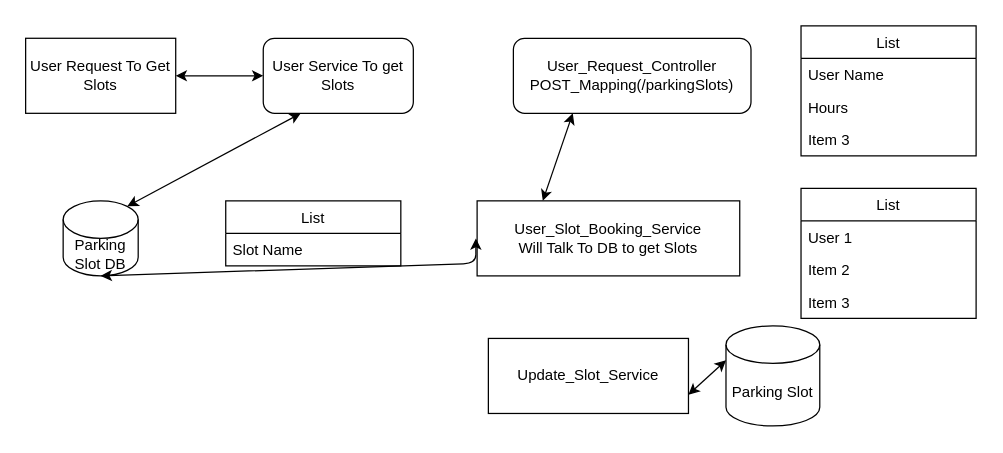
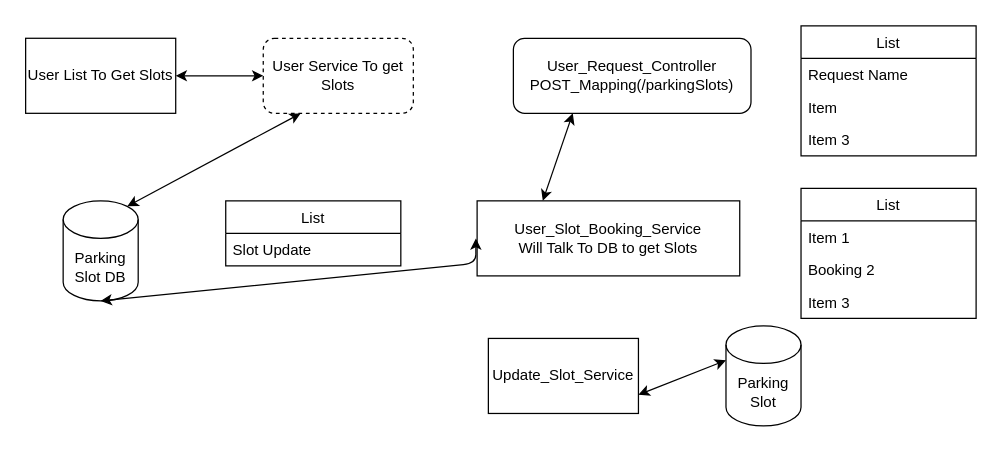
(843, 75) -> (856, 75)
(101, 76) -> (101, 76)
(338, 76) -> (338, 76)
(829, 108) -> (824, 108)
(101, 238) -> (101, 251)
(831, 238) -> (831, 238)
(266, 250) -> (275, 250)
(831, 270) -> (841, 270)
(588, 376) -> (563, 376)
(773, 376) -> (763, 376)
